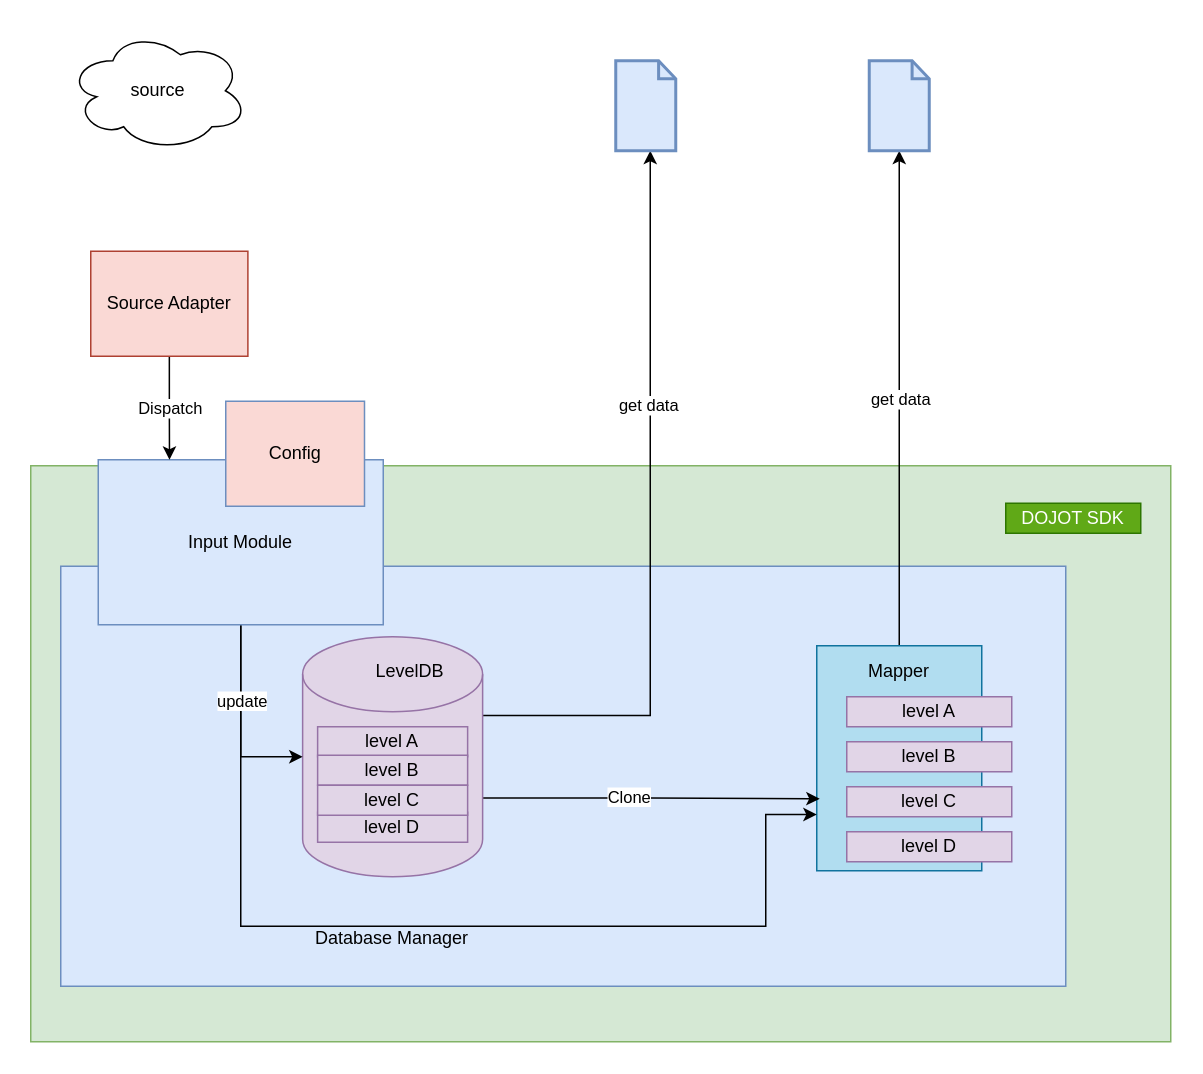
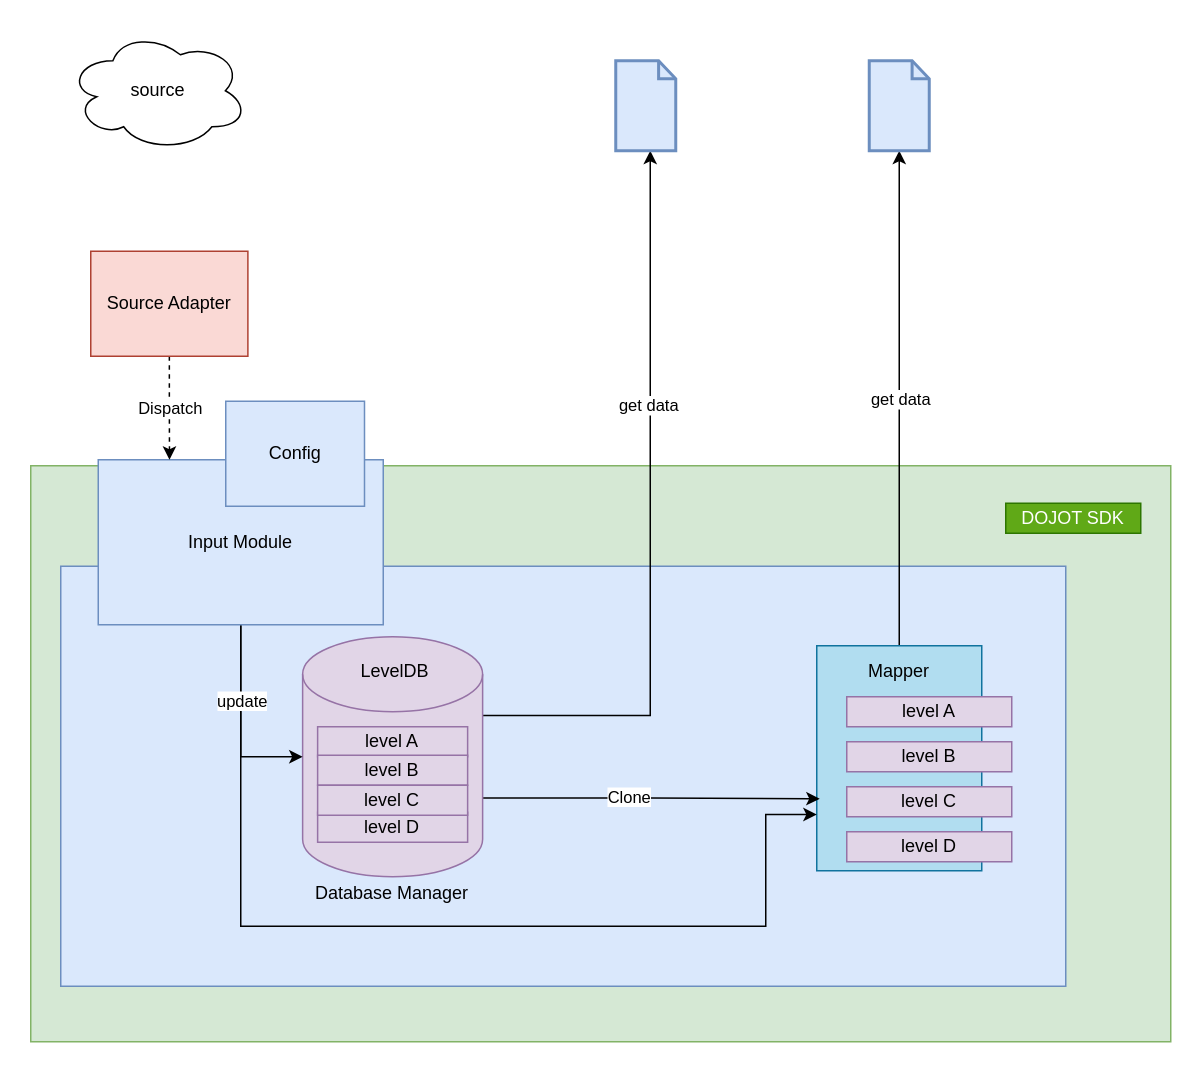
(169, 380) -> (169, 380)
(295, 454) -> (295, 454)
(410, 671) -> (395, 671)
(393, 938) -> (393, 893)
